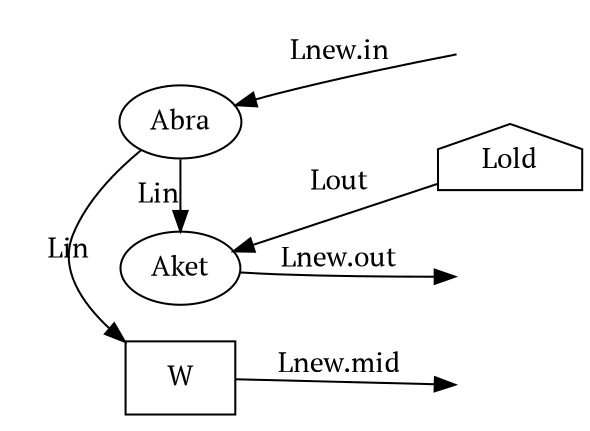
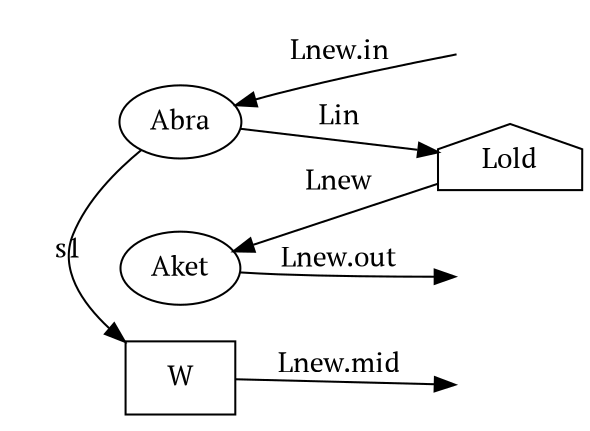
(340, 182) -> (340, 182)
(180, 185) -> (329, 139)
(69, 250) -> (69, 250)
